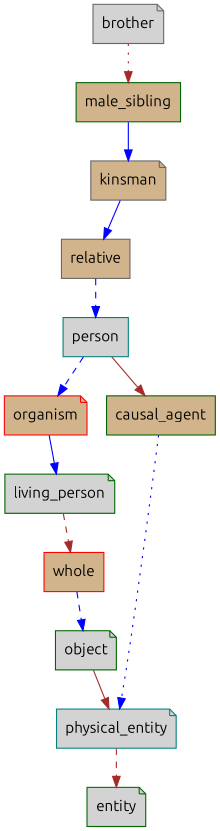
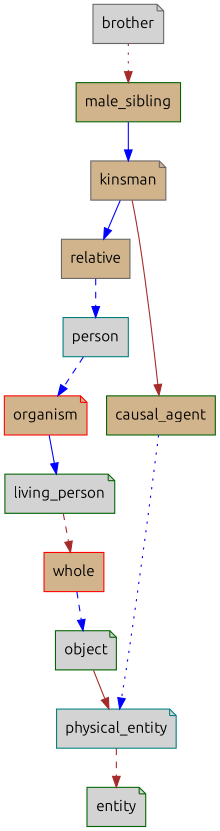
(125, 372) -> (147, 292)
